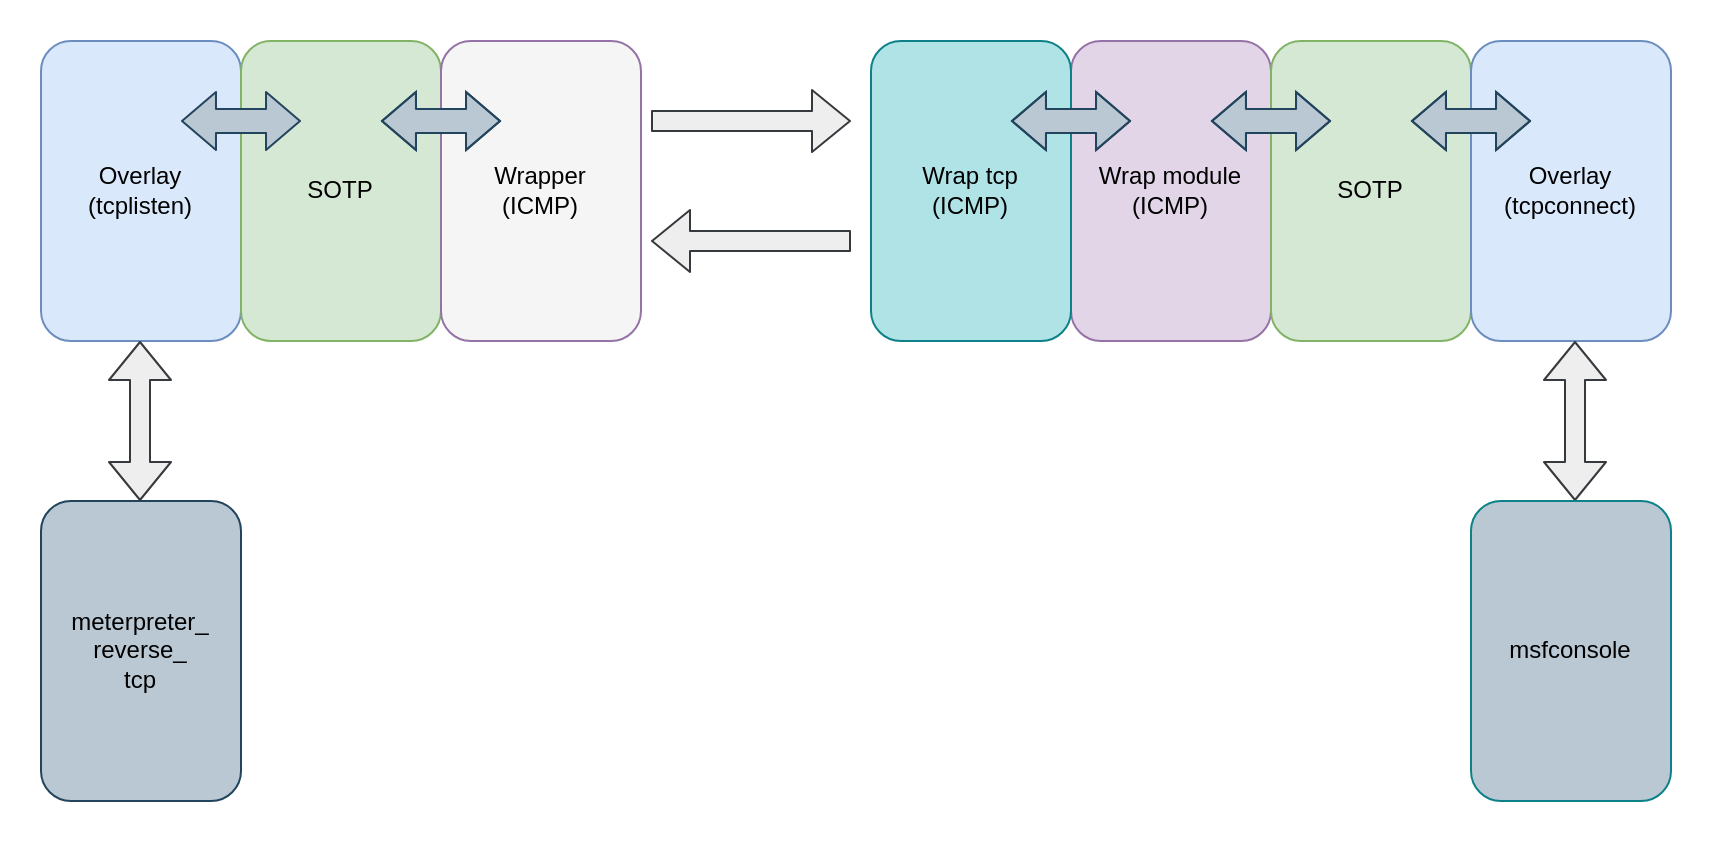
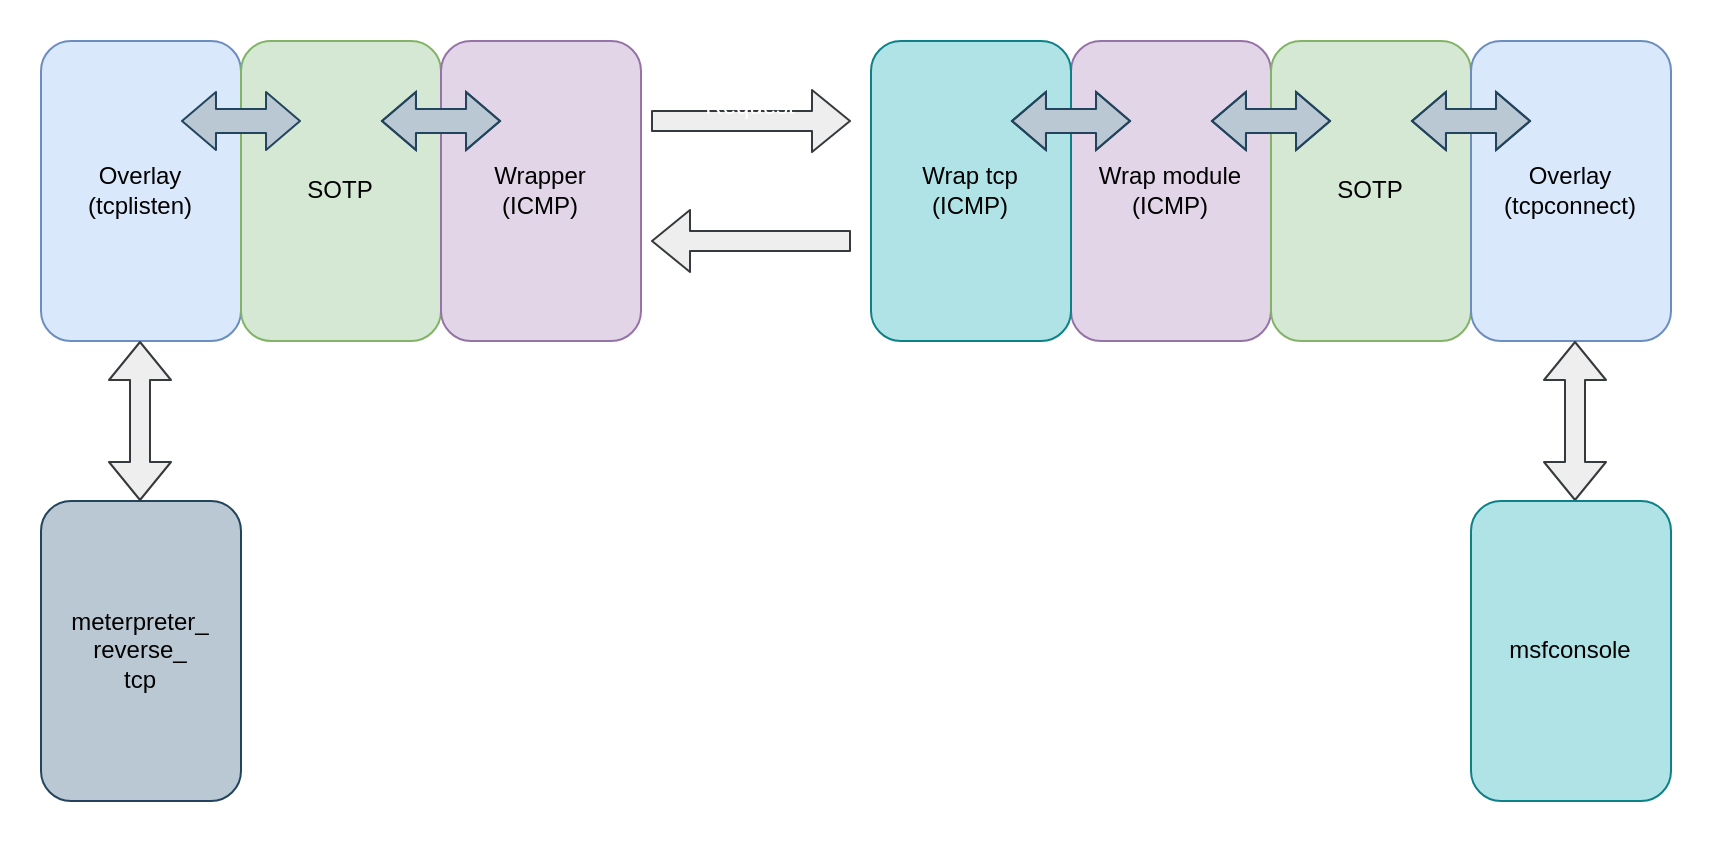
(751, 61) -> (751, 91)
(541, 191) -> (541, 191)
(1571, 651) -> (1571, 651)
